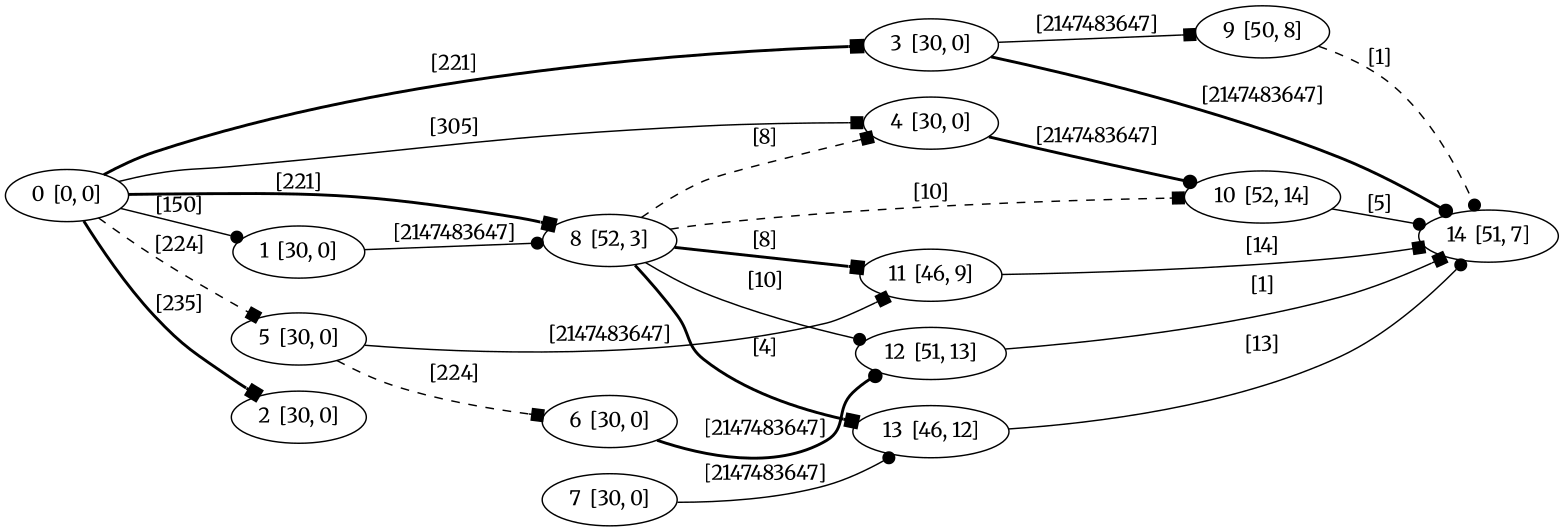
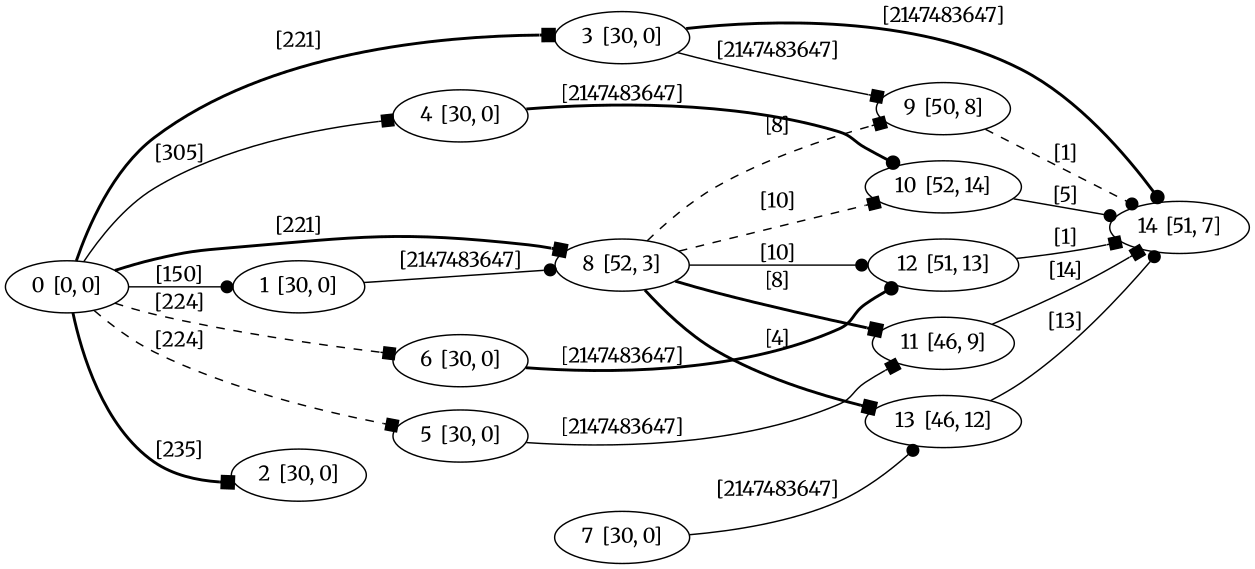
(746, 168) -> (751, 169)
(430, 396) -> (246, 333)
